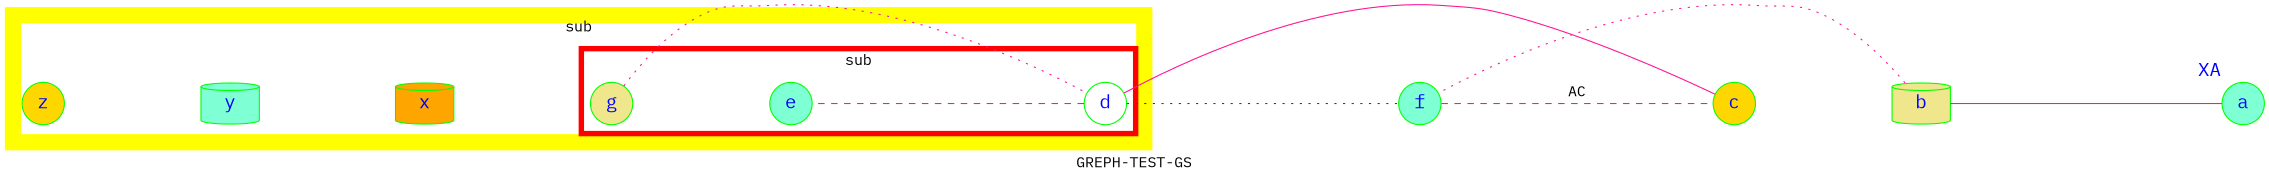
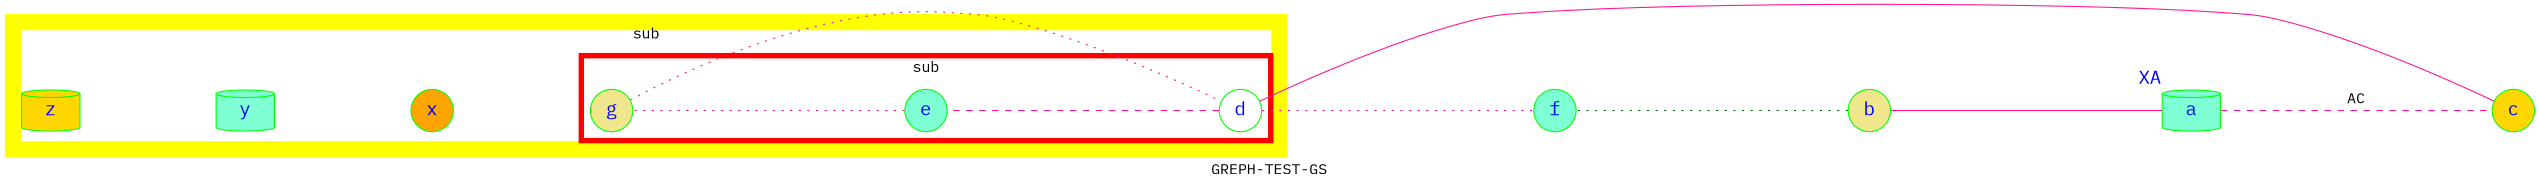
(1678, 9) -> (1712, 111)
(43, 104) -> (51, 111)
(425, 104) -> (432, 111)
(1263, 104) -> (1398, 111)
(1577, 104) -> (2356, 111)
(1921, 104) -> (1869, 111)
(2243, 104) -> (2191, 111)
none -> (769, 111)
